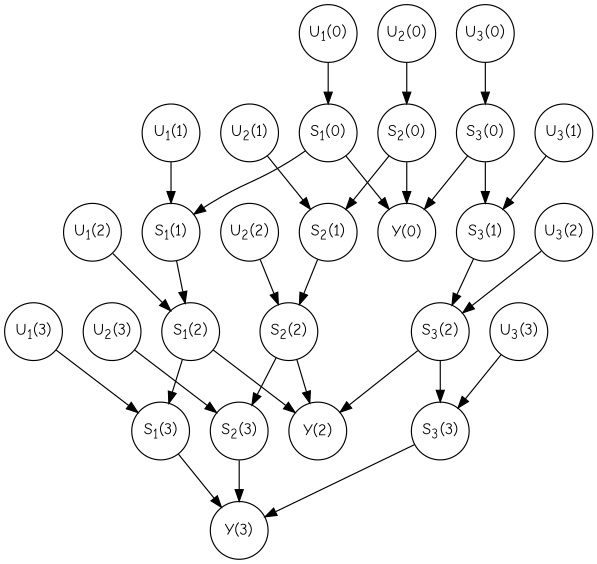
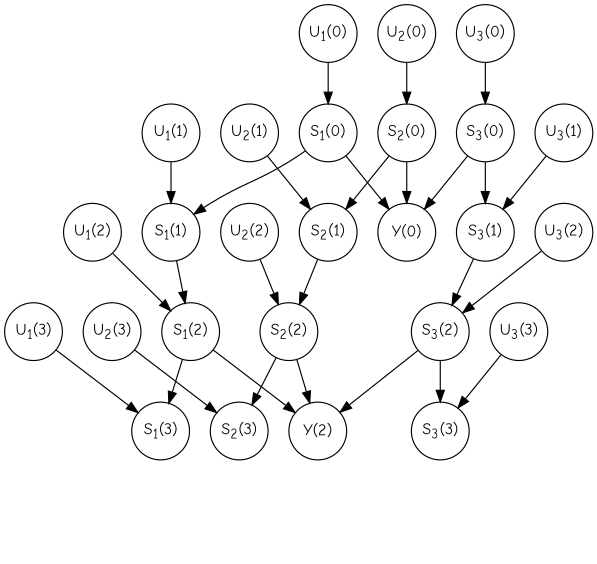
(239, 530) -> none
